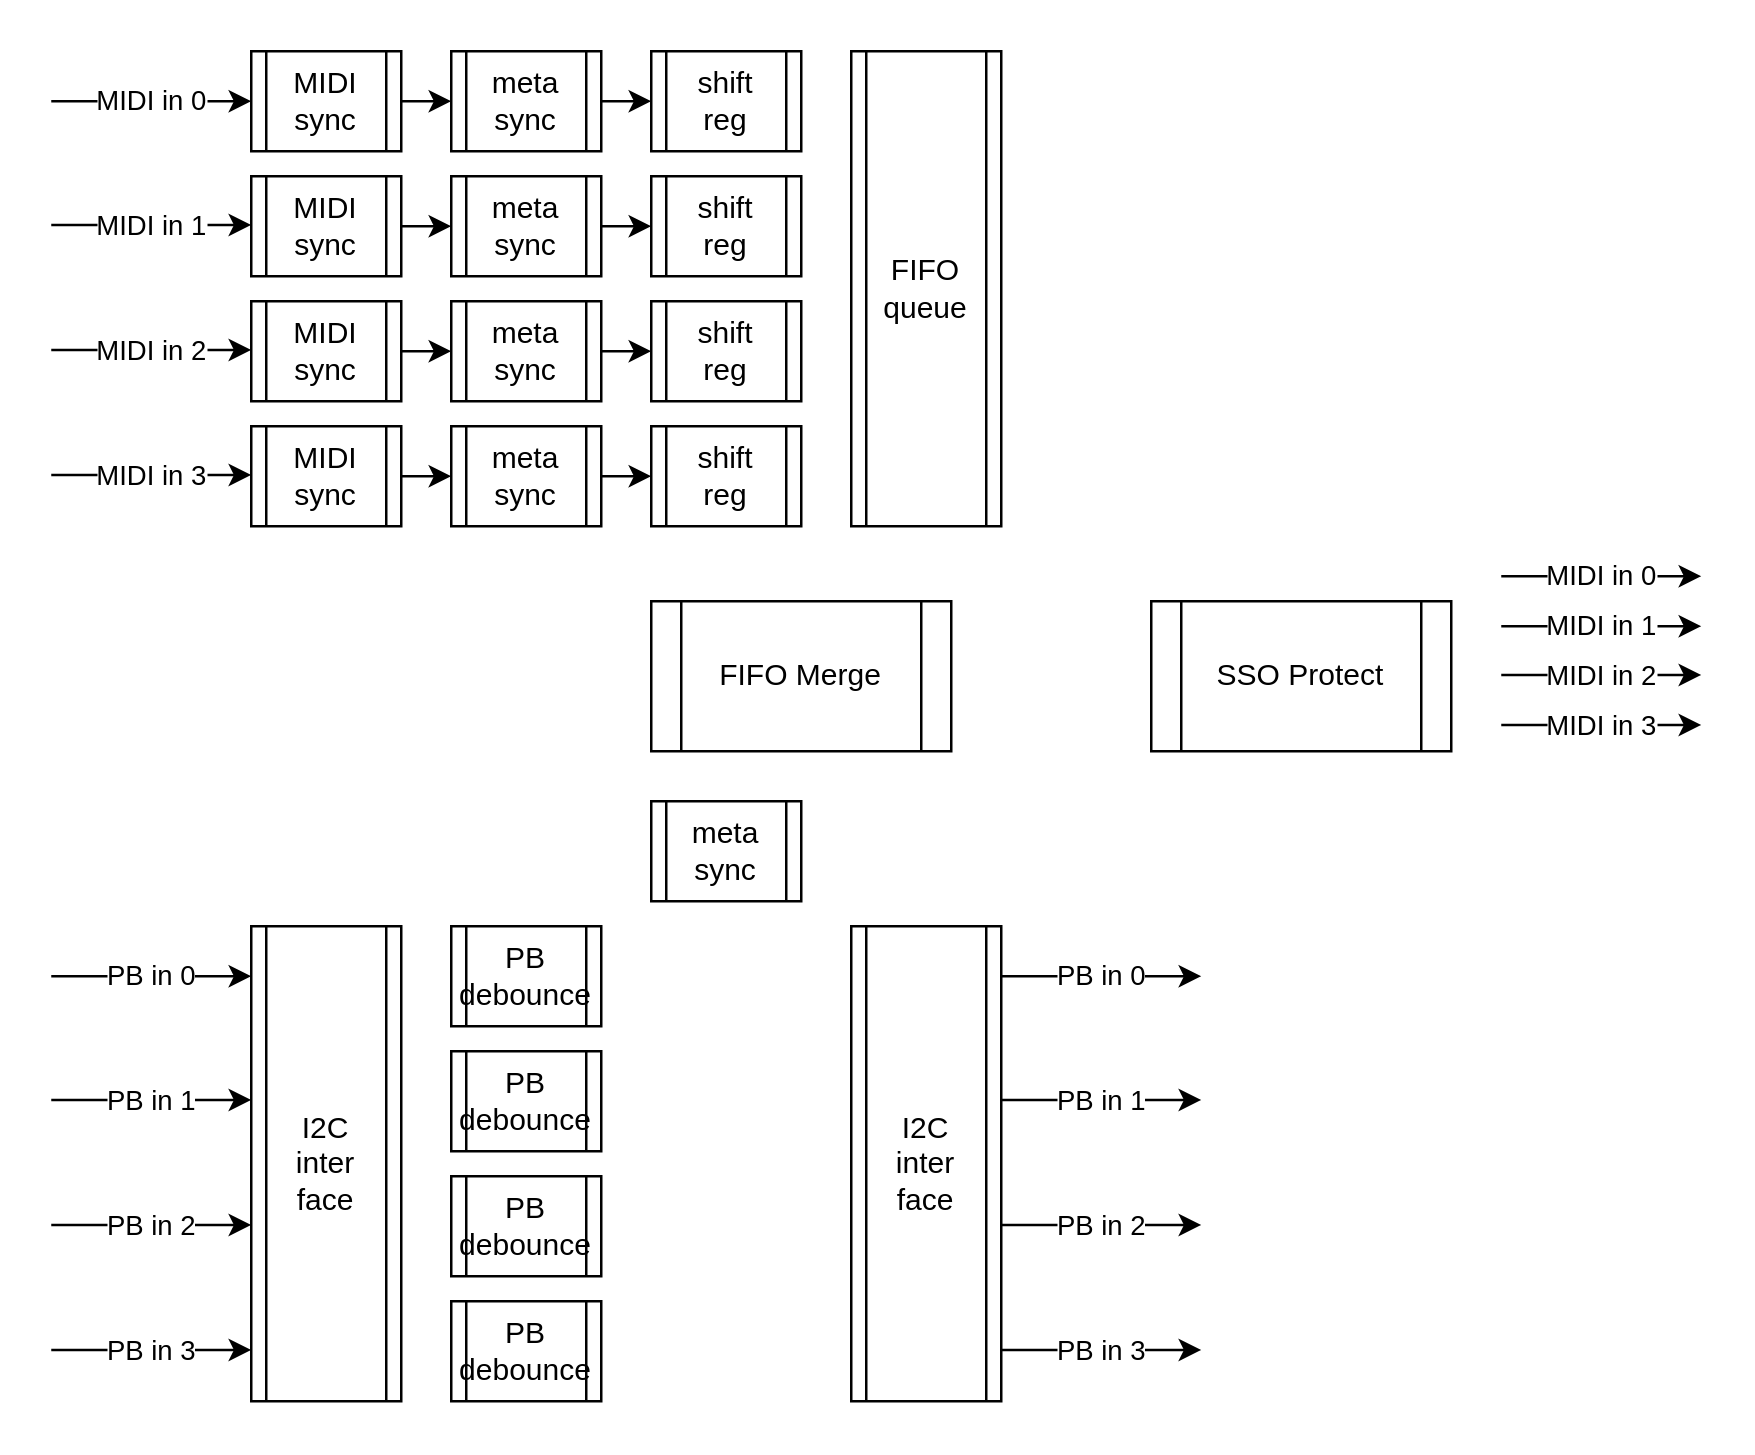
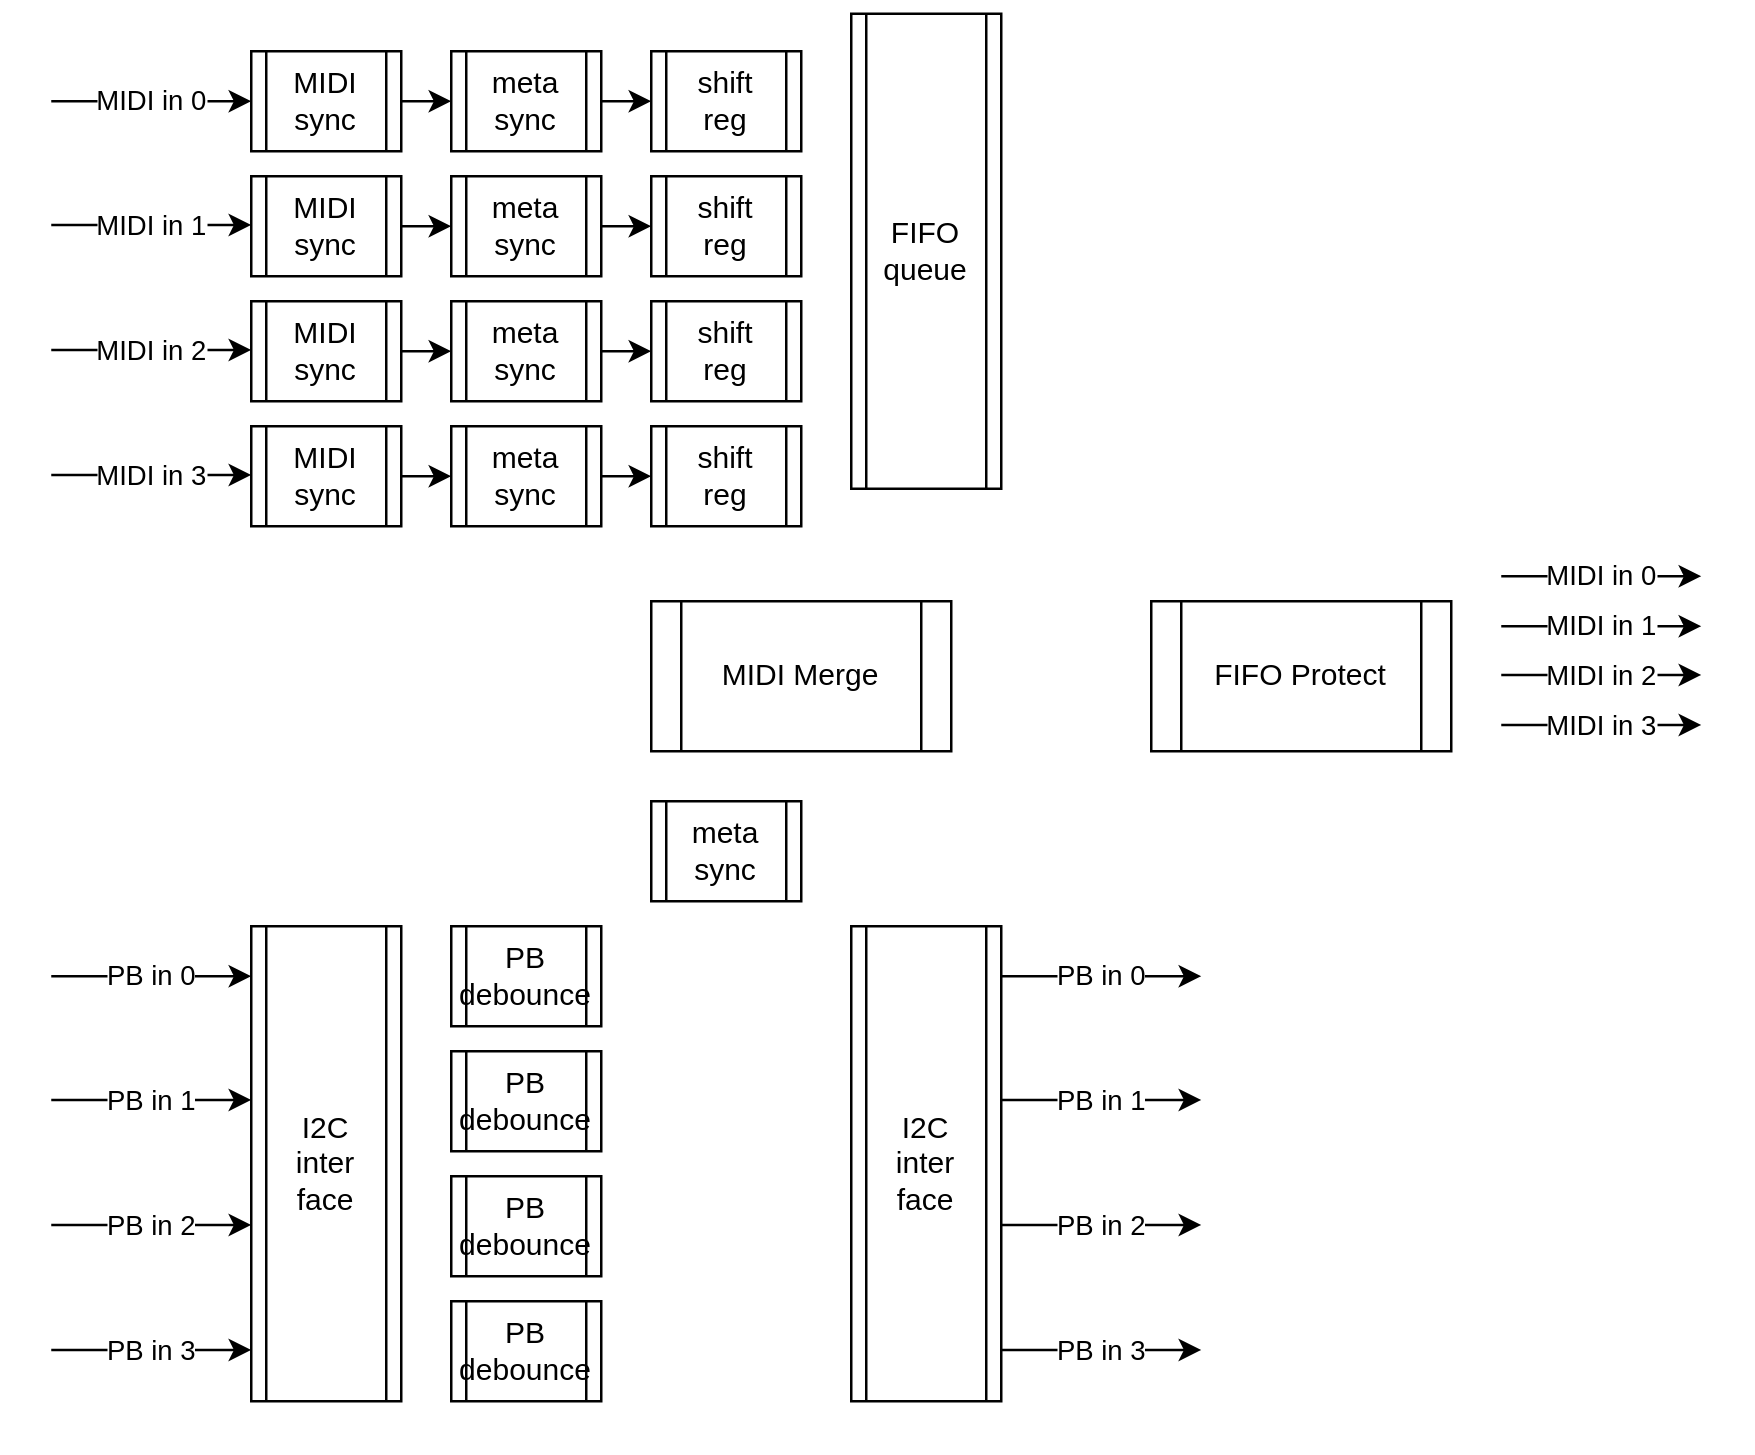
(926, 289) -> (926, 251)
(801, 676) -> (801, 676)
(1301, 676) -> (1301, 676)
